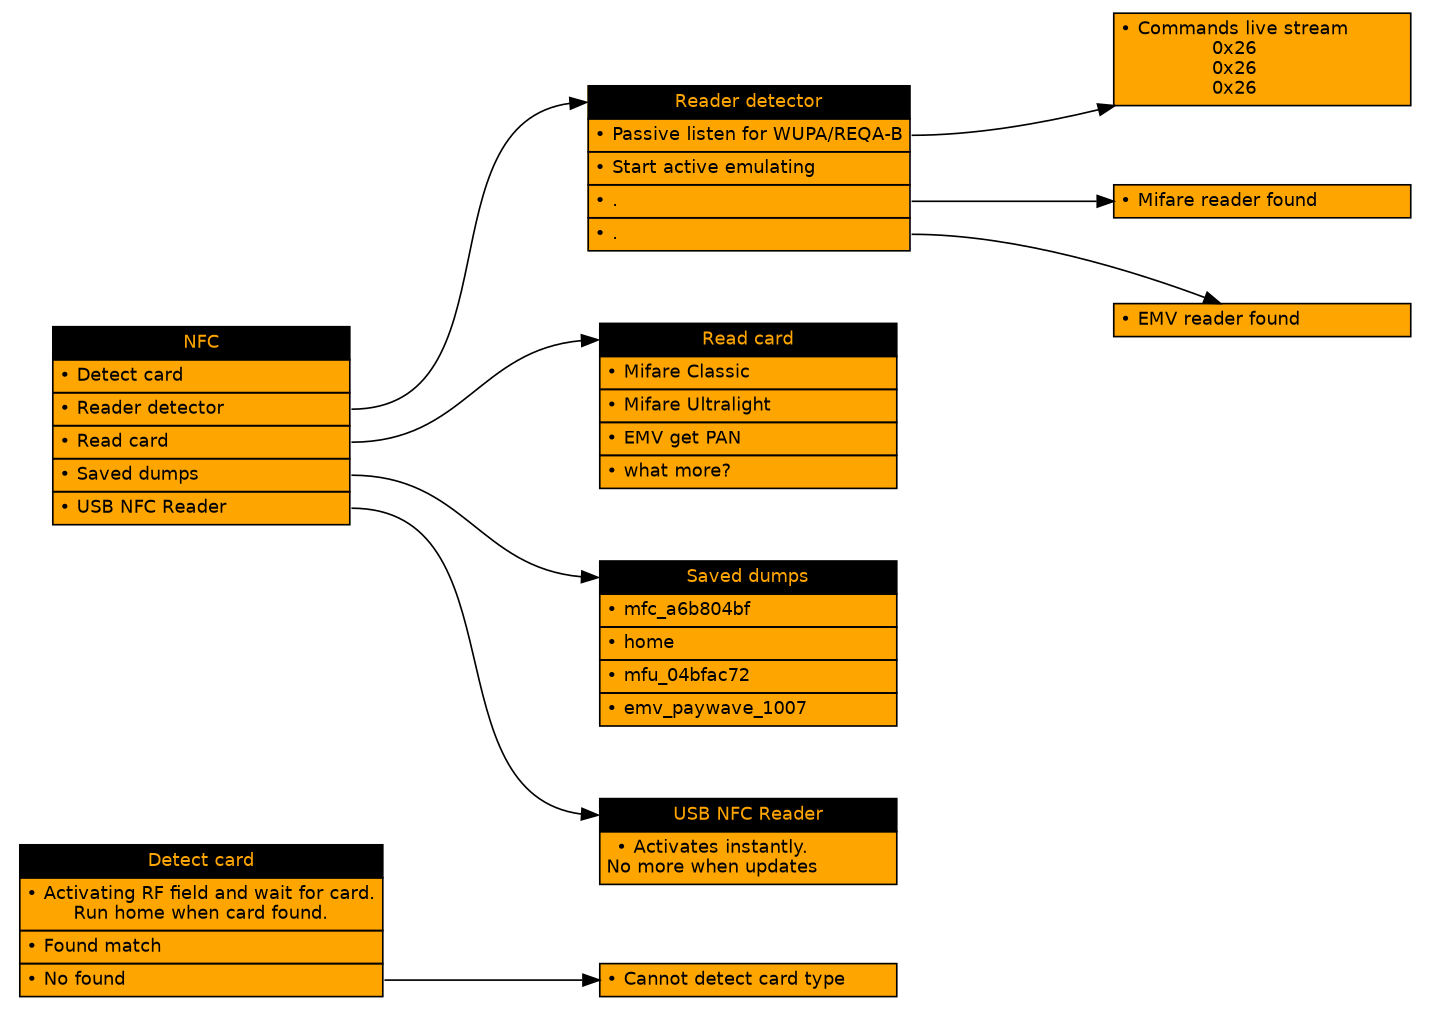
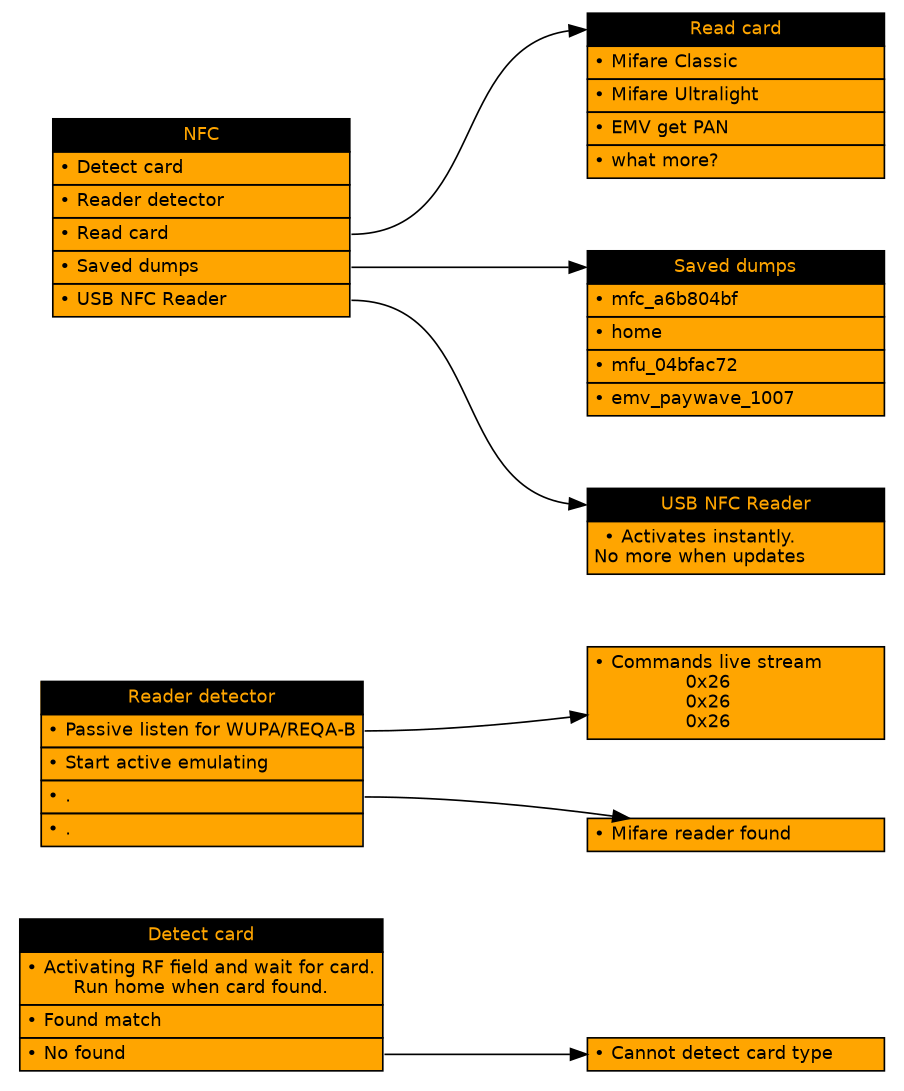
(467, 264) -> none
(1262, 320) -> none
